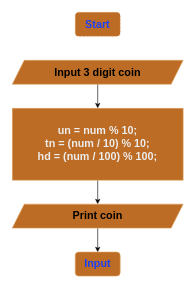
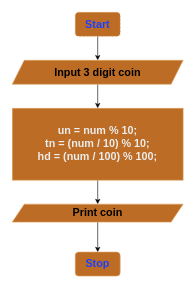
none -> (98, 54)
(98, 216) -> (98, 213)
(98, 264) -> (98, 264)
